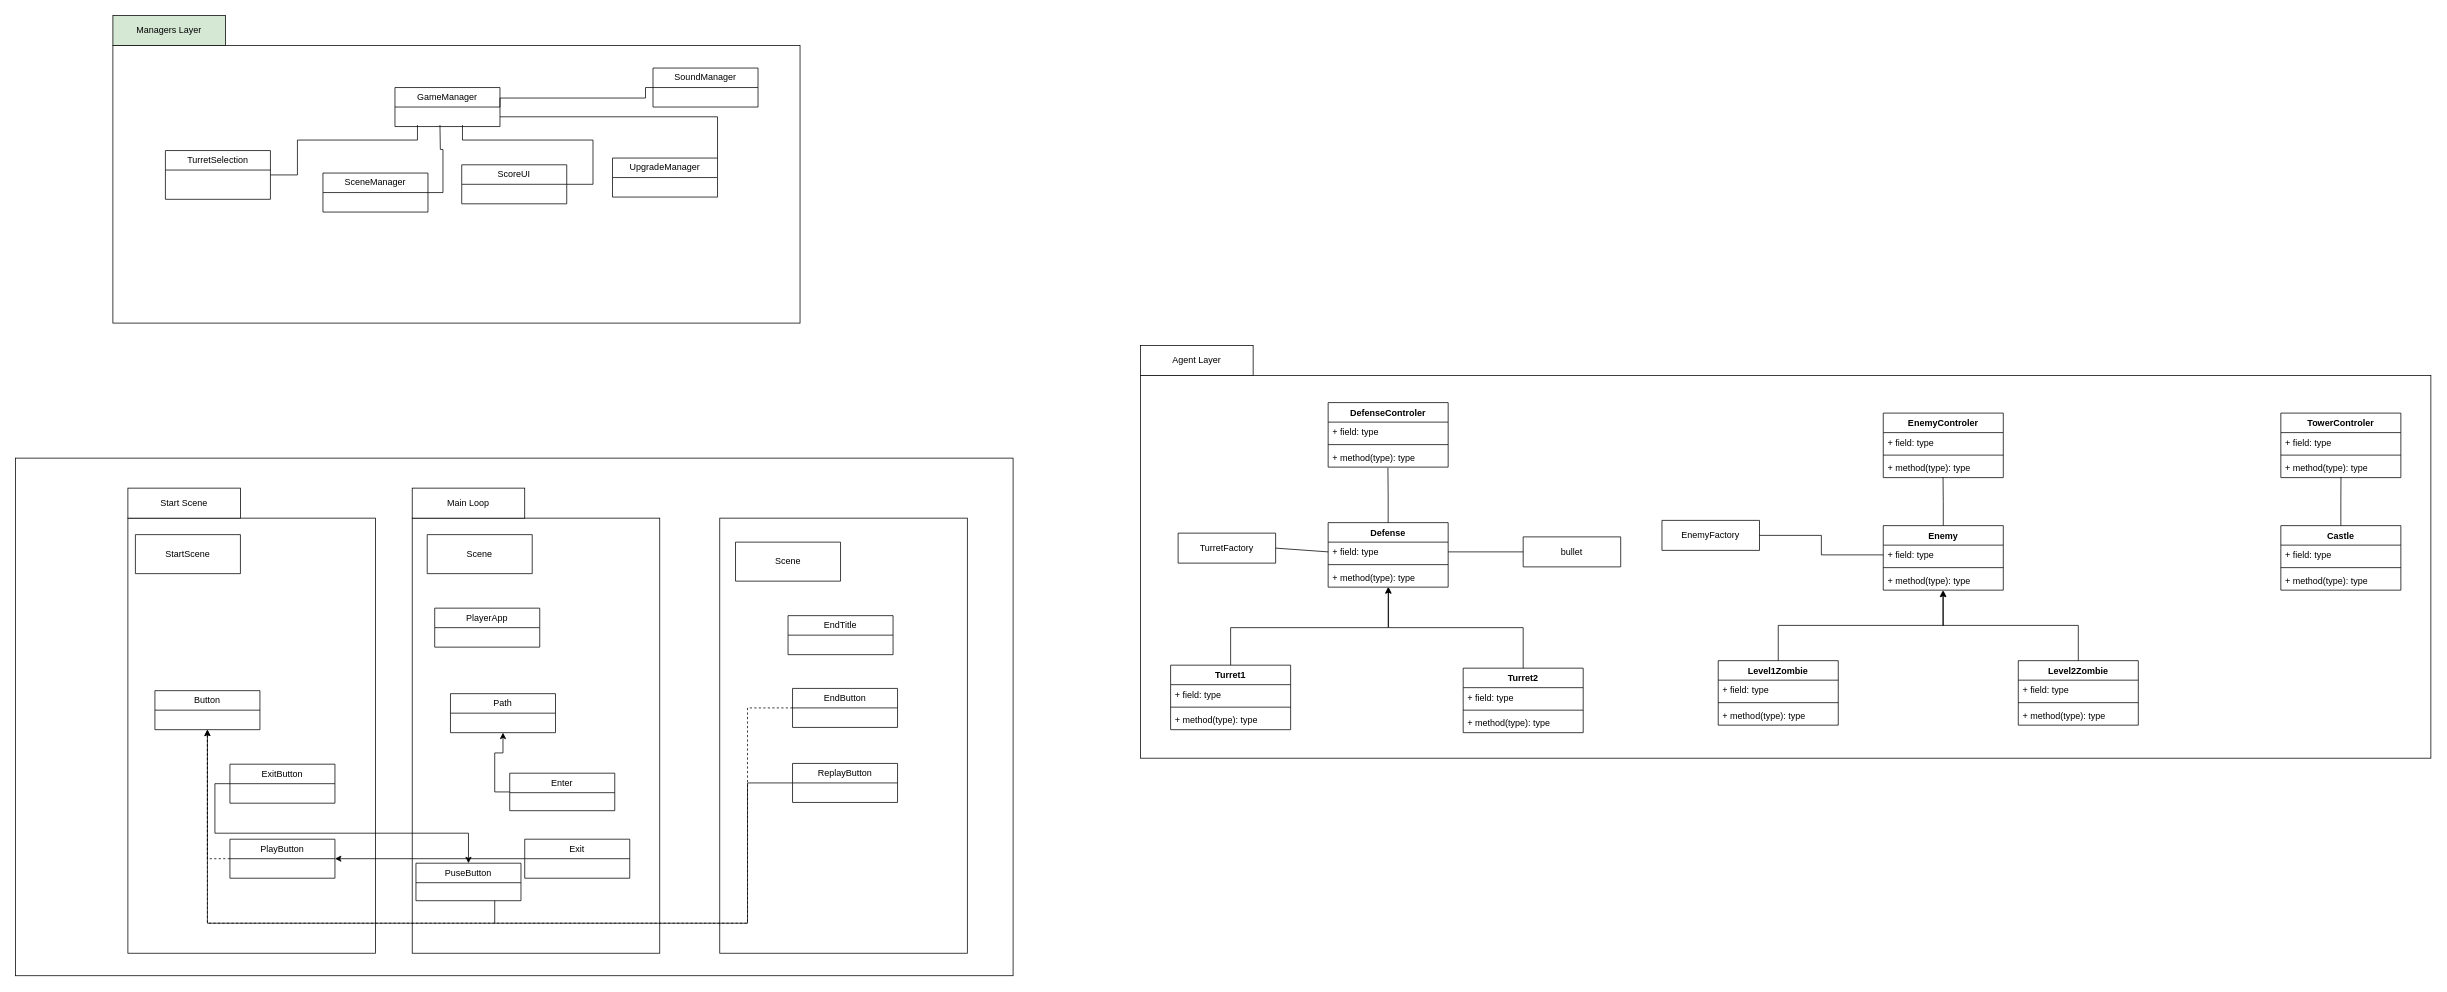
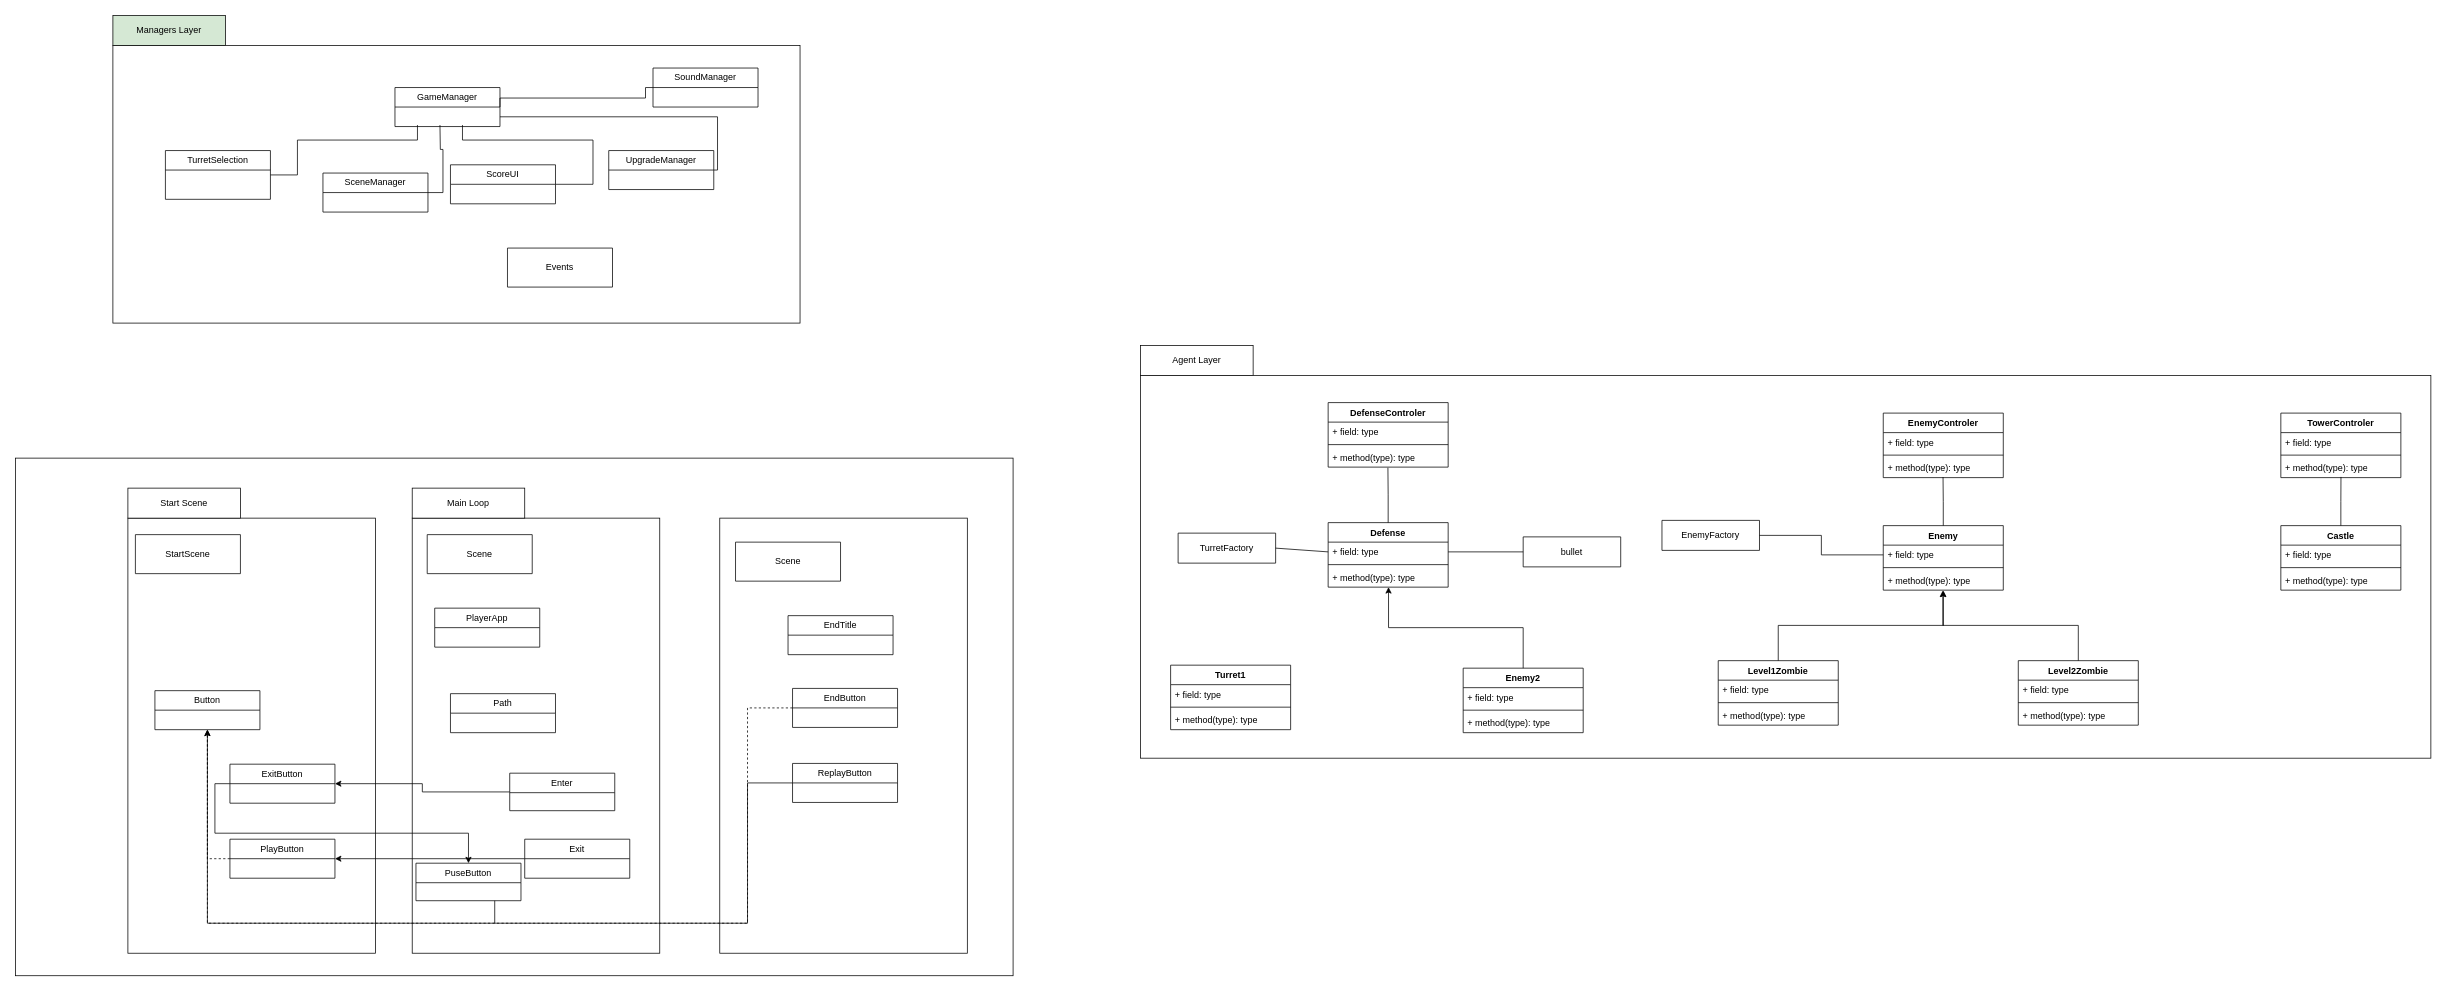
(665, 177) -> (661, 170)
(514, 184) -> (503, 184)
none -> (560, 267)
(1290, 627) -> none
(1523, 679) -> (1523, 679)
(495, 768) -> (386, 783)
